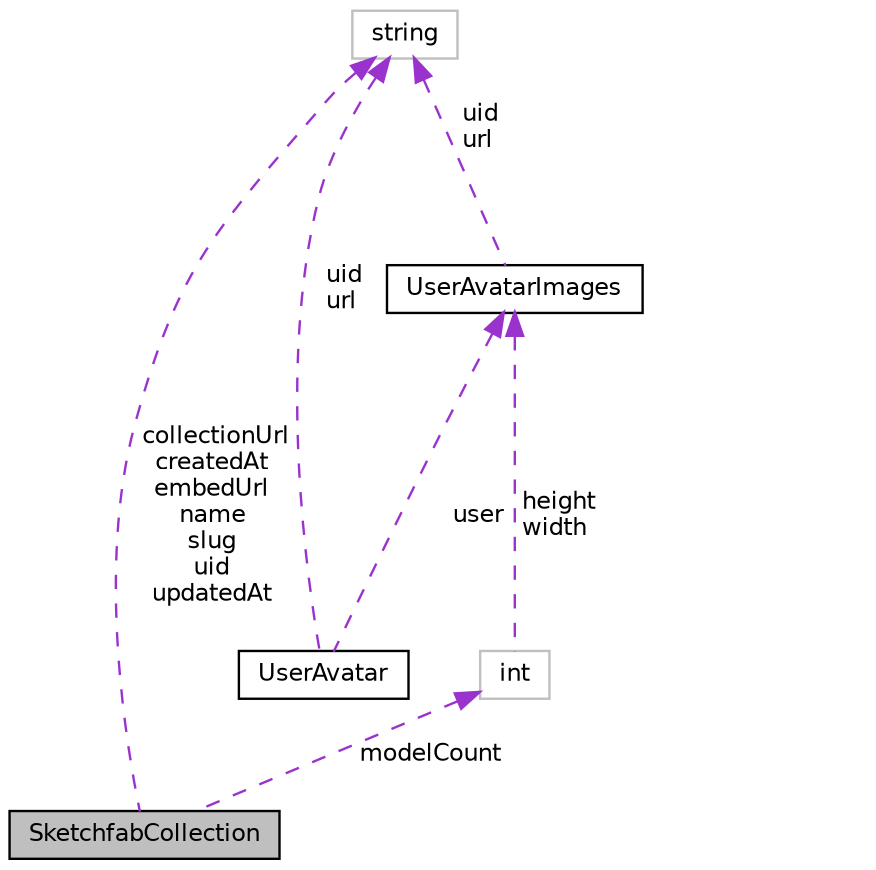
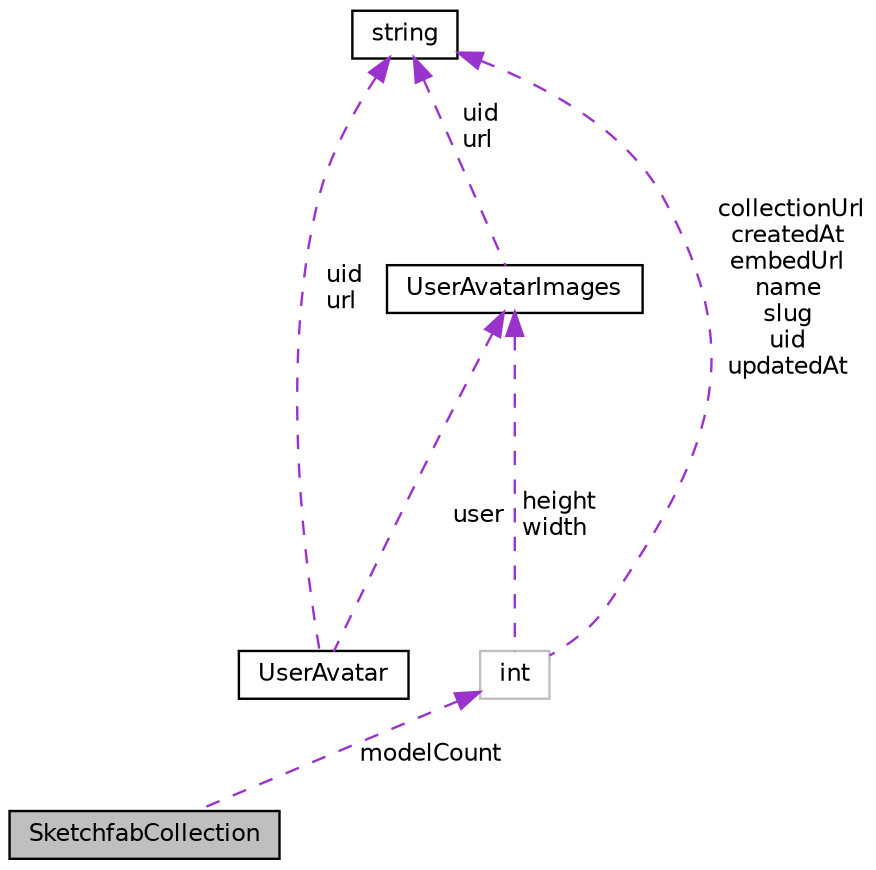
(405, 35) -> (405, 35)
(139, 410) -> (709, 332)
